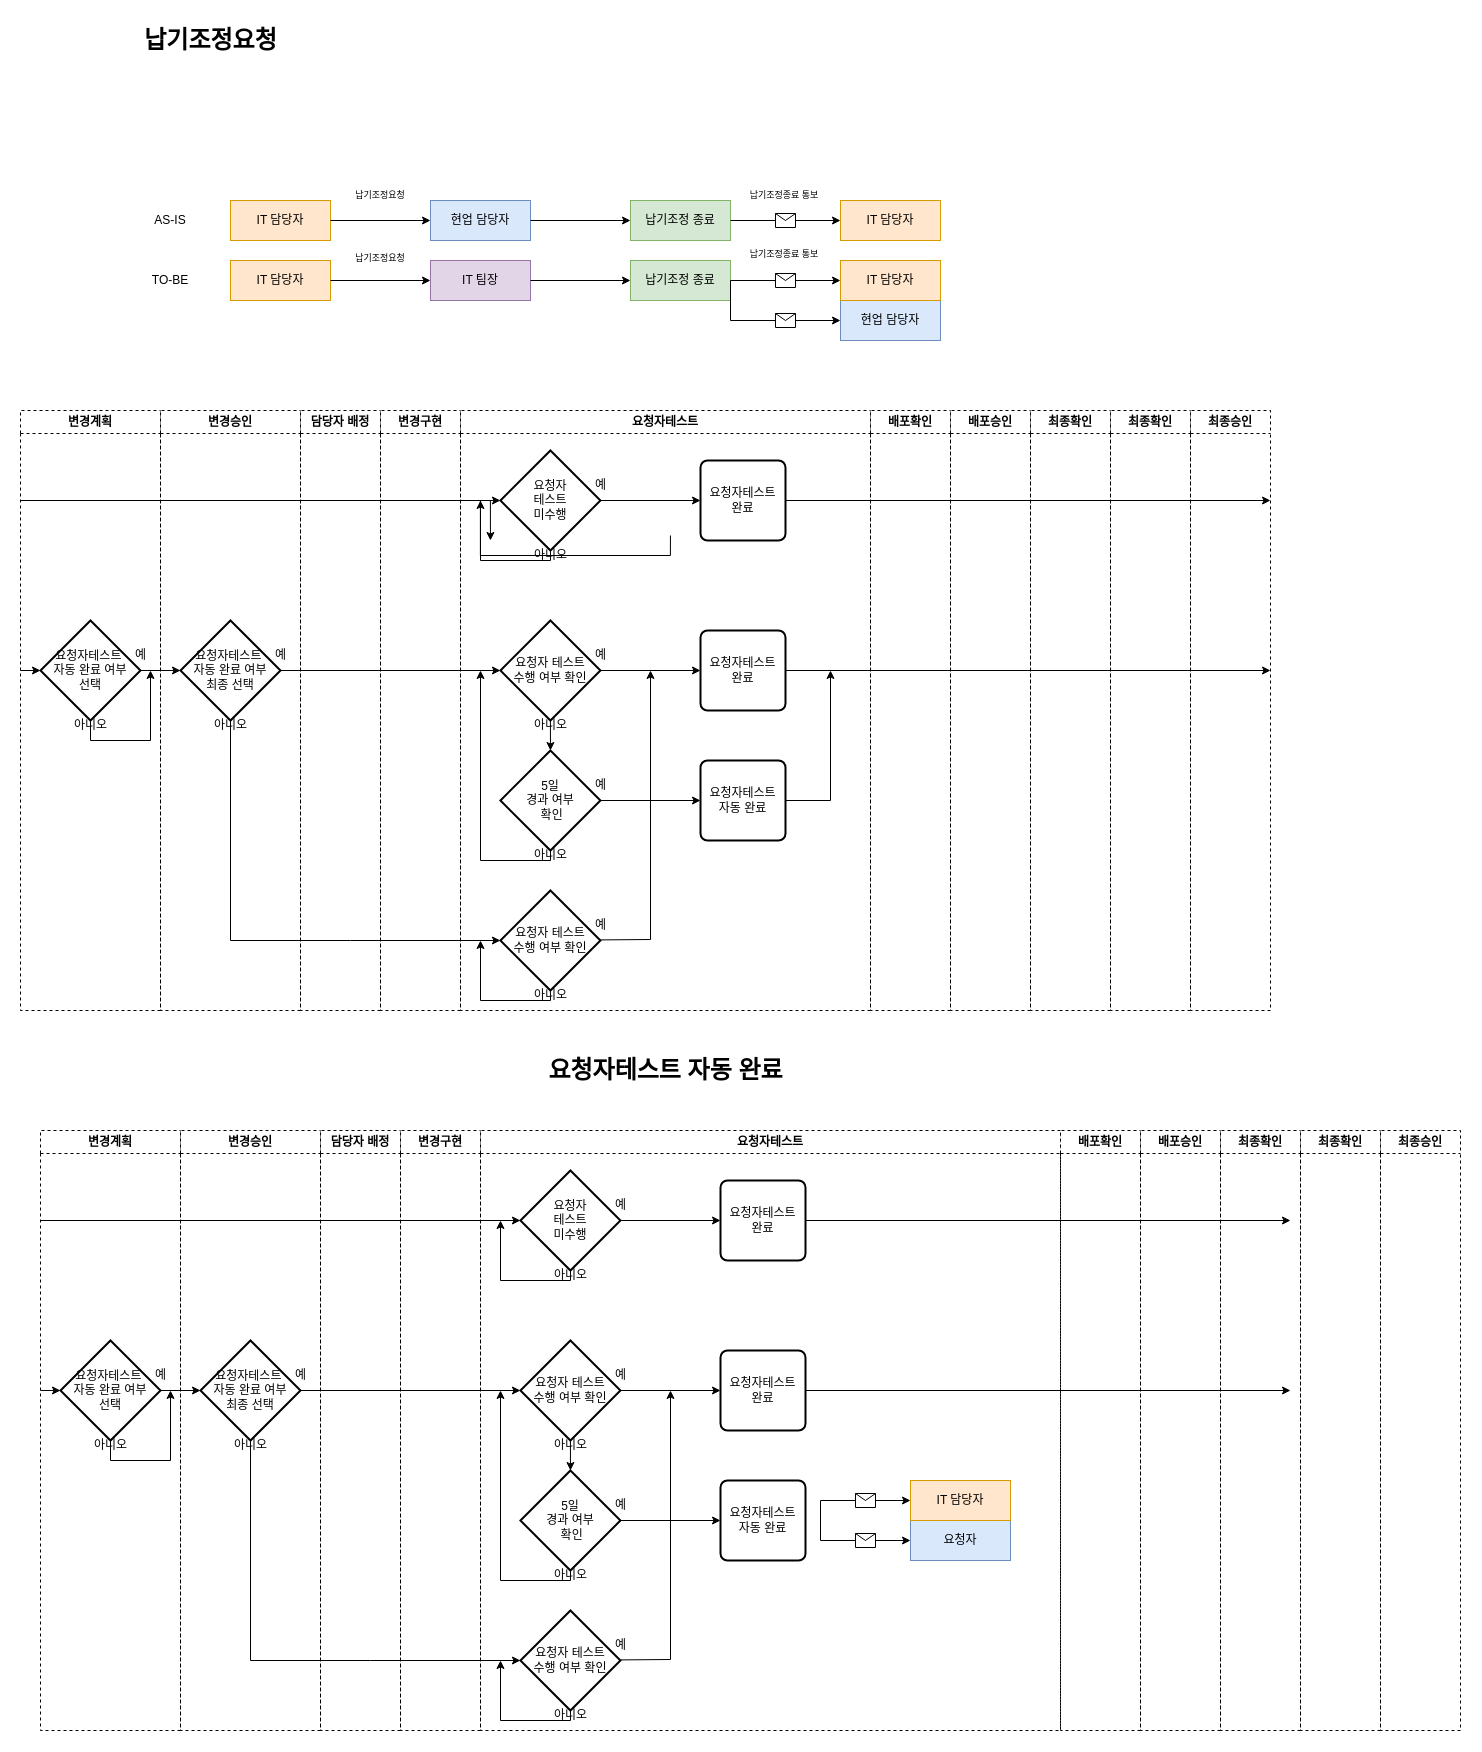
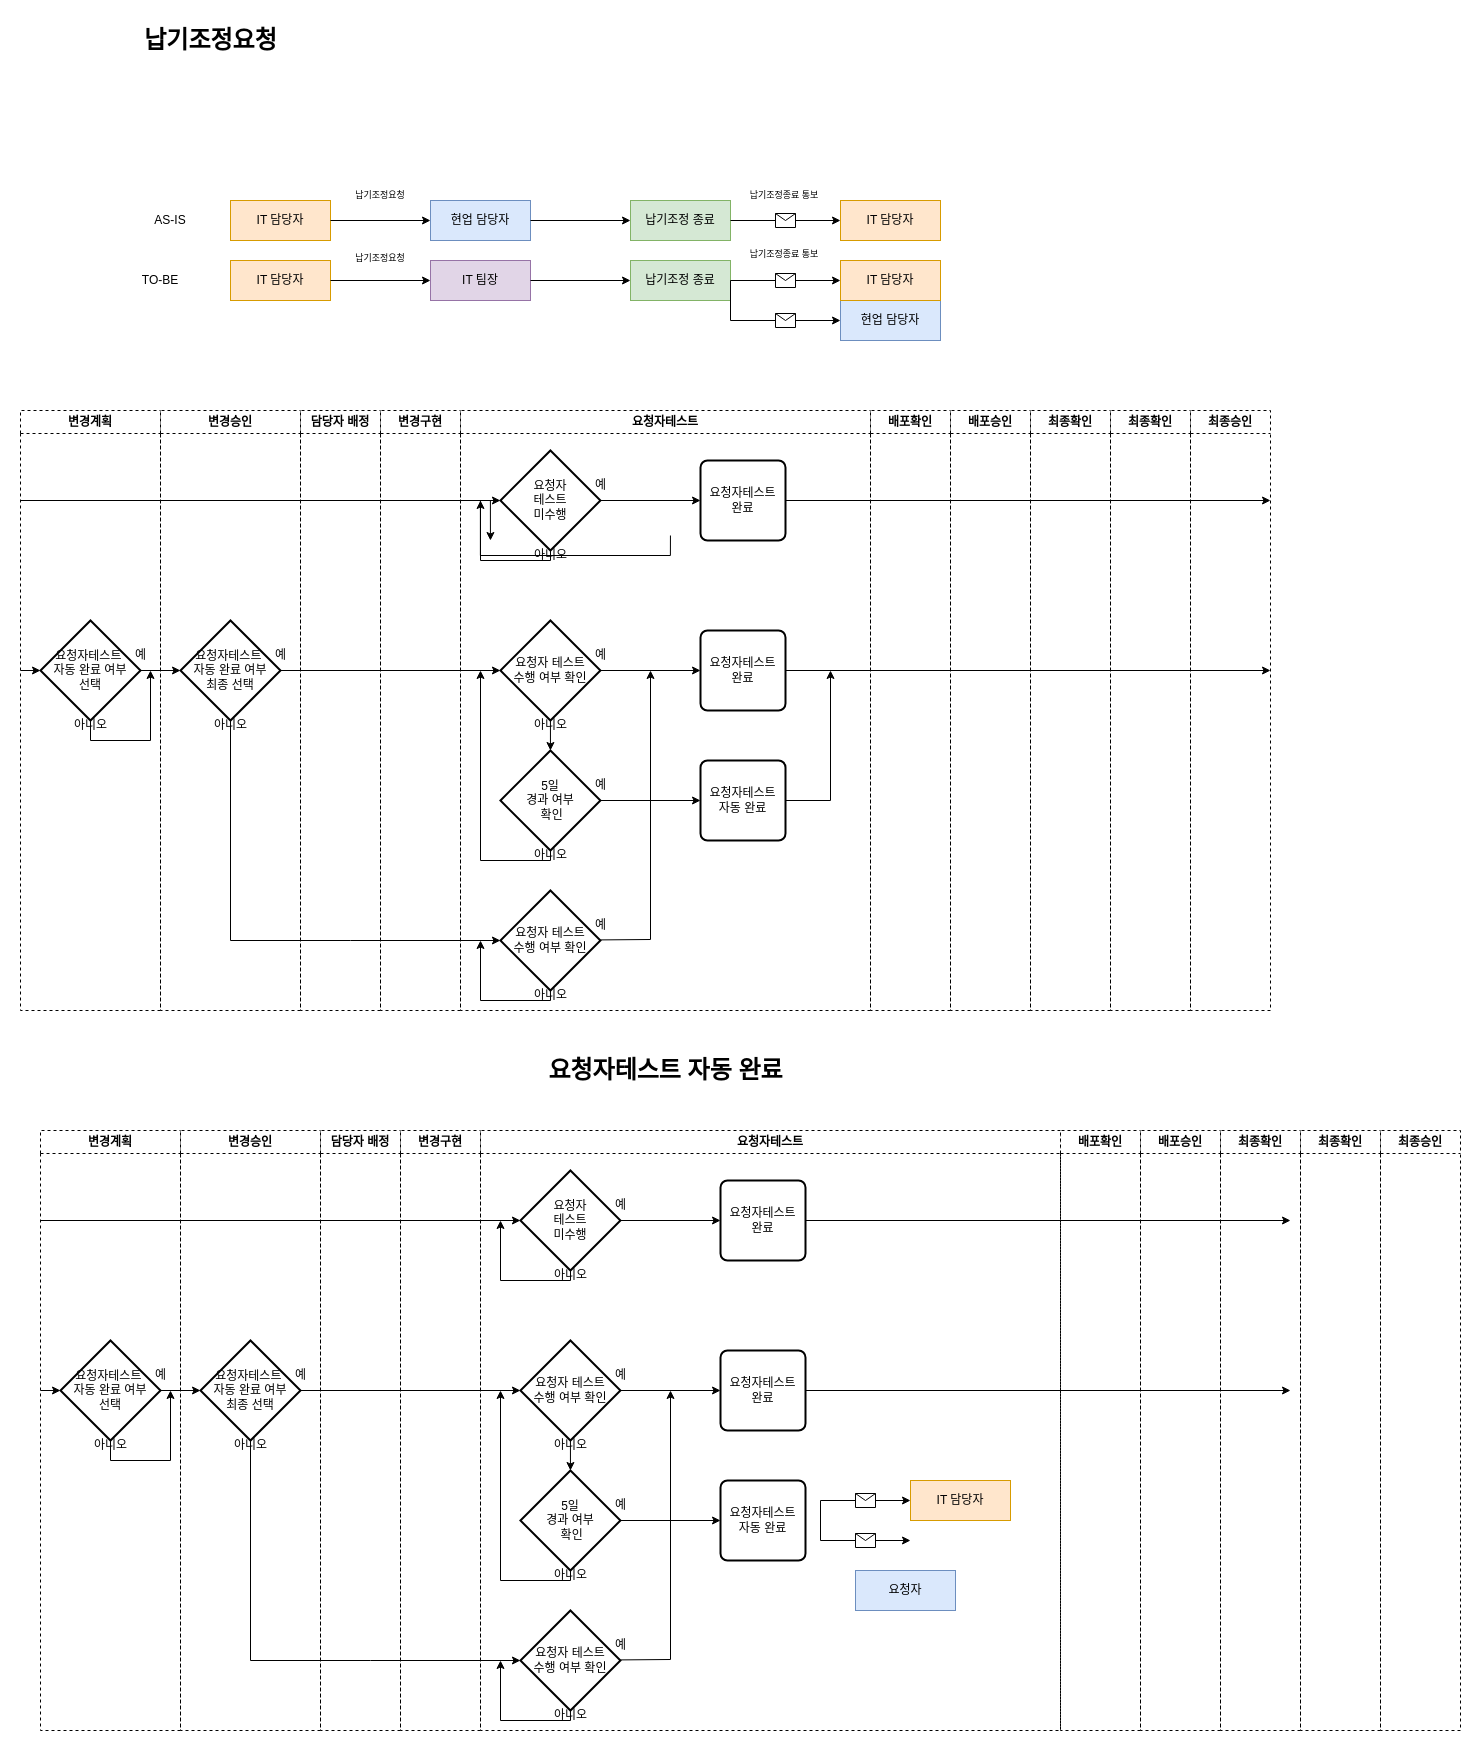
(171, 281) -> (161, 281)
(961, 1541) -> (906, 1591)
